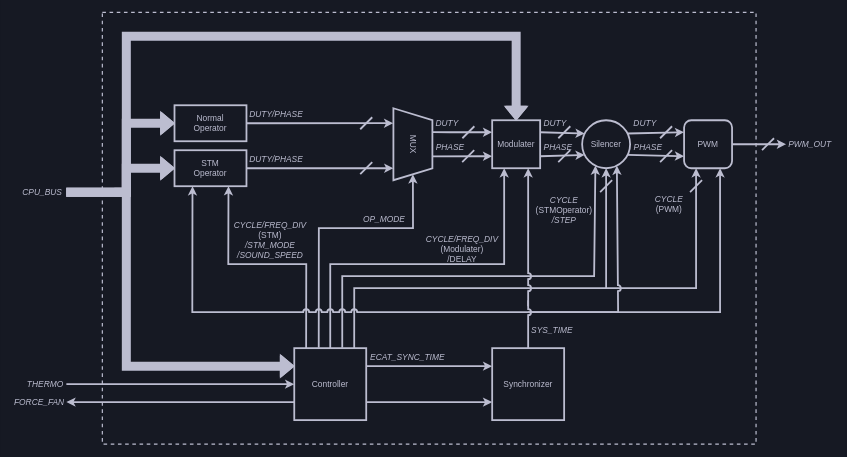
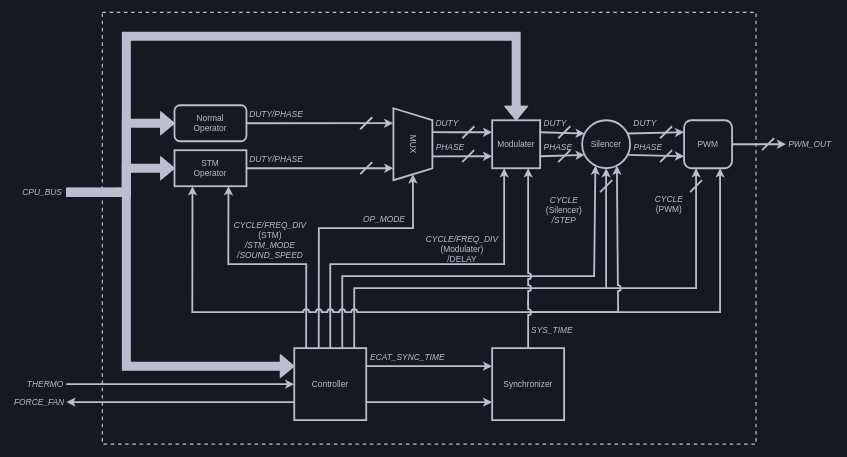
(210, 123) -> (210, 123)
(564, 210) -> (564, 210)
